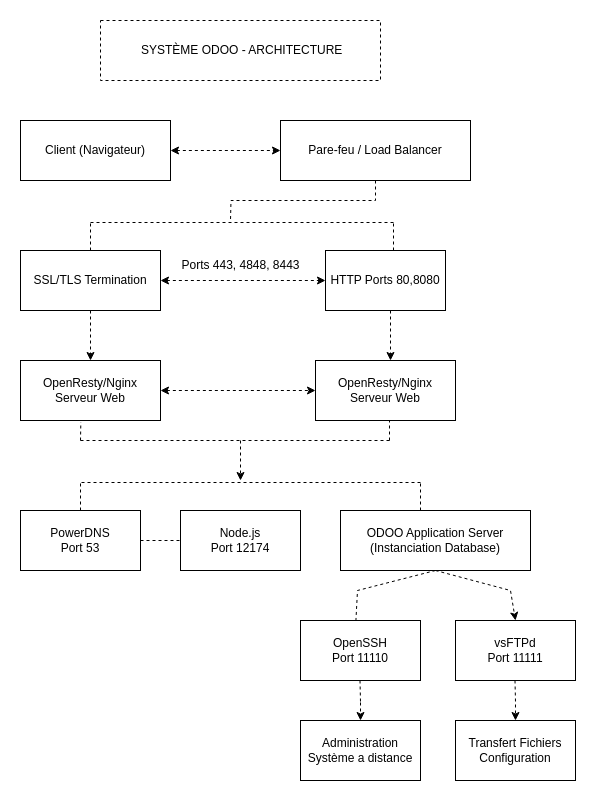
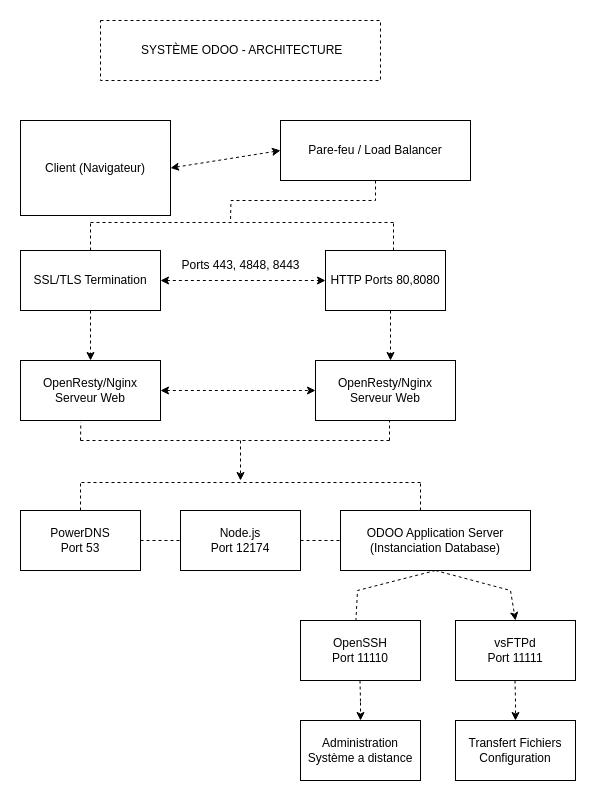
(96, 151) -> (96, 168)
none -> (321, 541)
